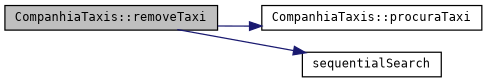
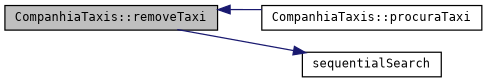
(234, 26) -> (246, 10)
